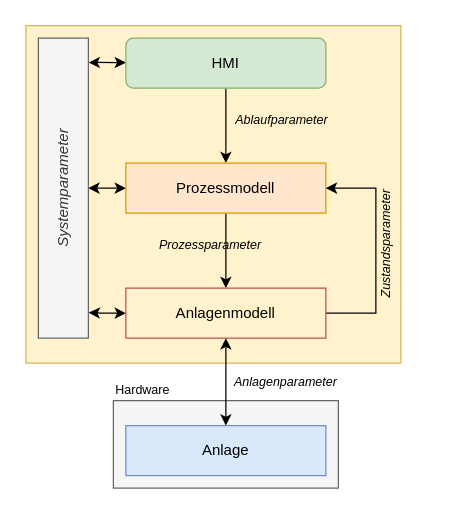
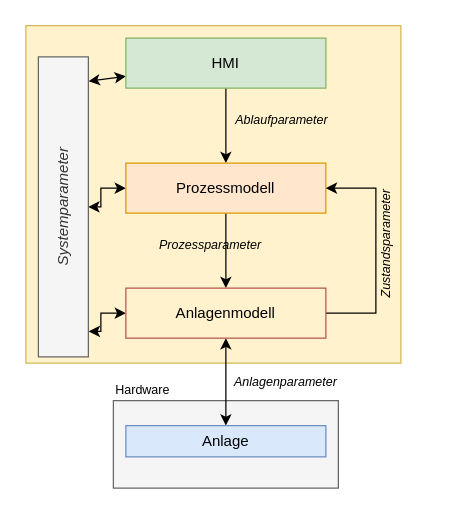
(226, 63) -> (226, 63)
(63, 188) -> (63, 207)
(226, 451) -> (226, 441)
